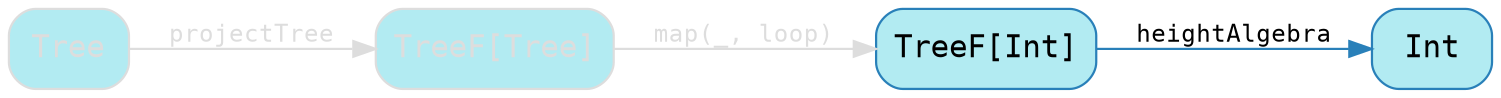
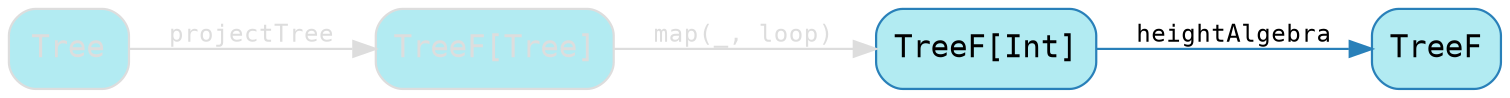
(1432, 49) -> (1436, 49)
